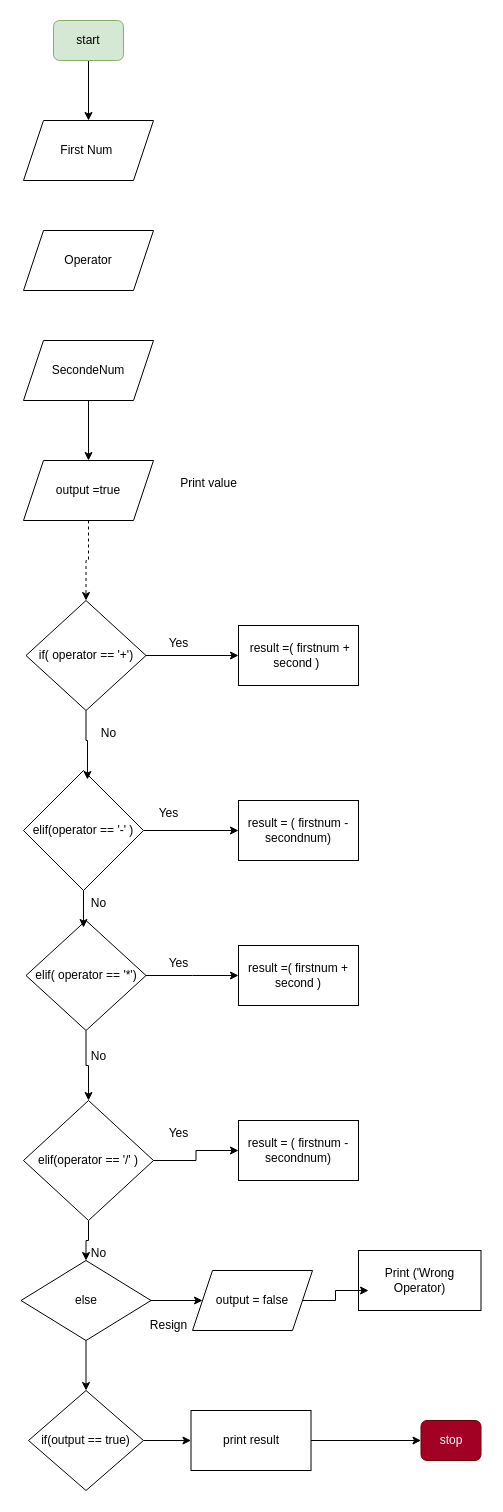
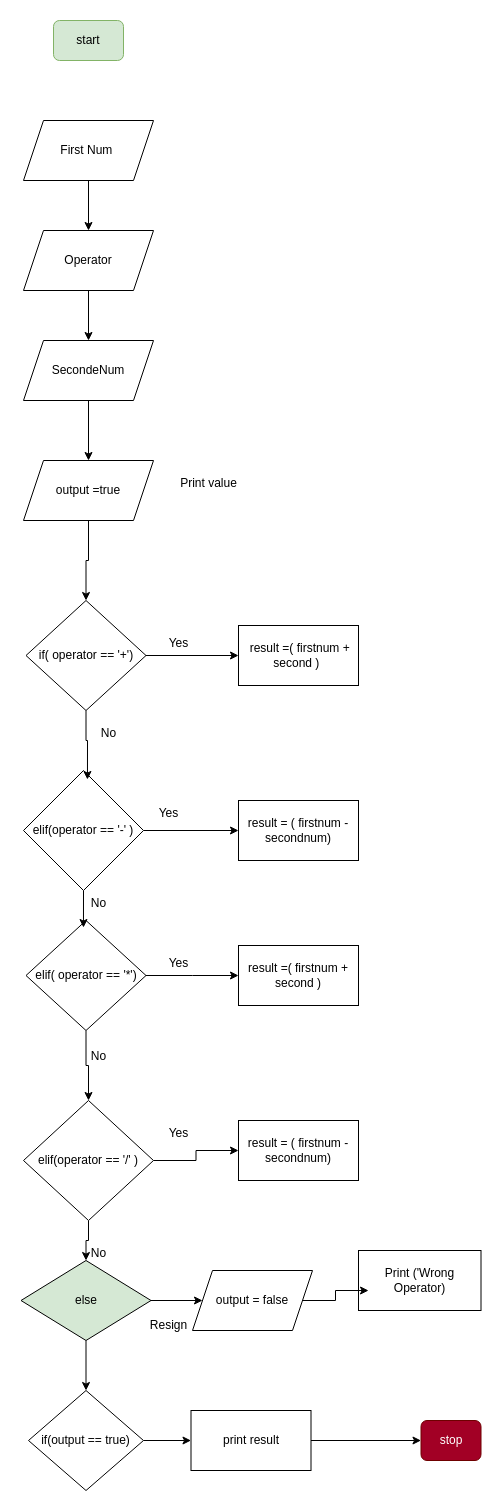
(89, 87) -> none
none -> (89, 202)
none -> (89, 312)
(89, 557) -> (89, 557)
(86, 1301) -> (86, 1301)
